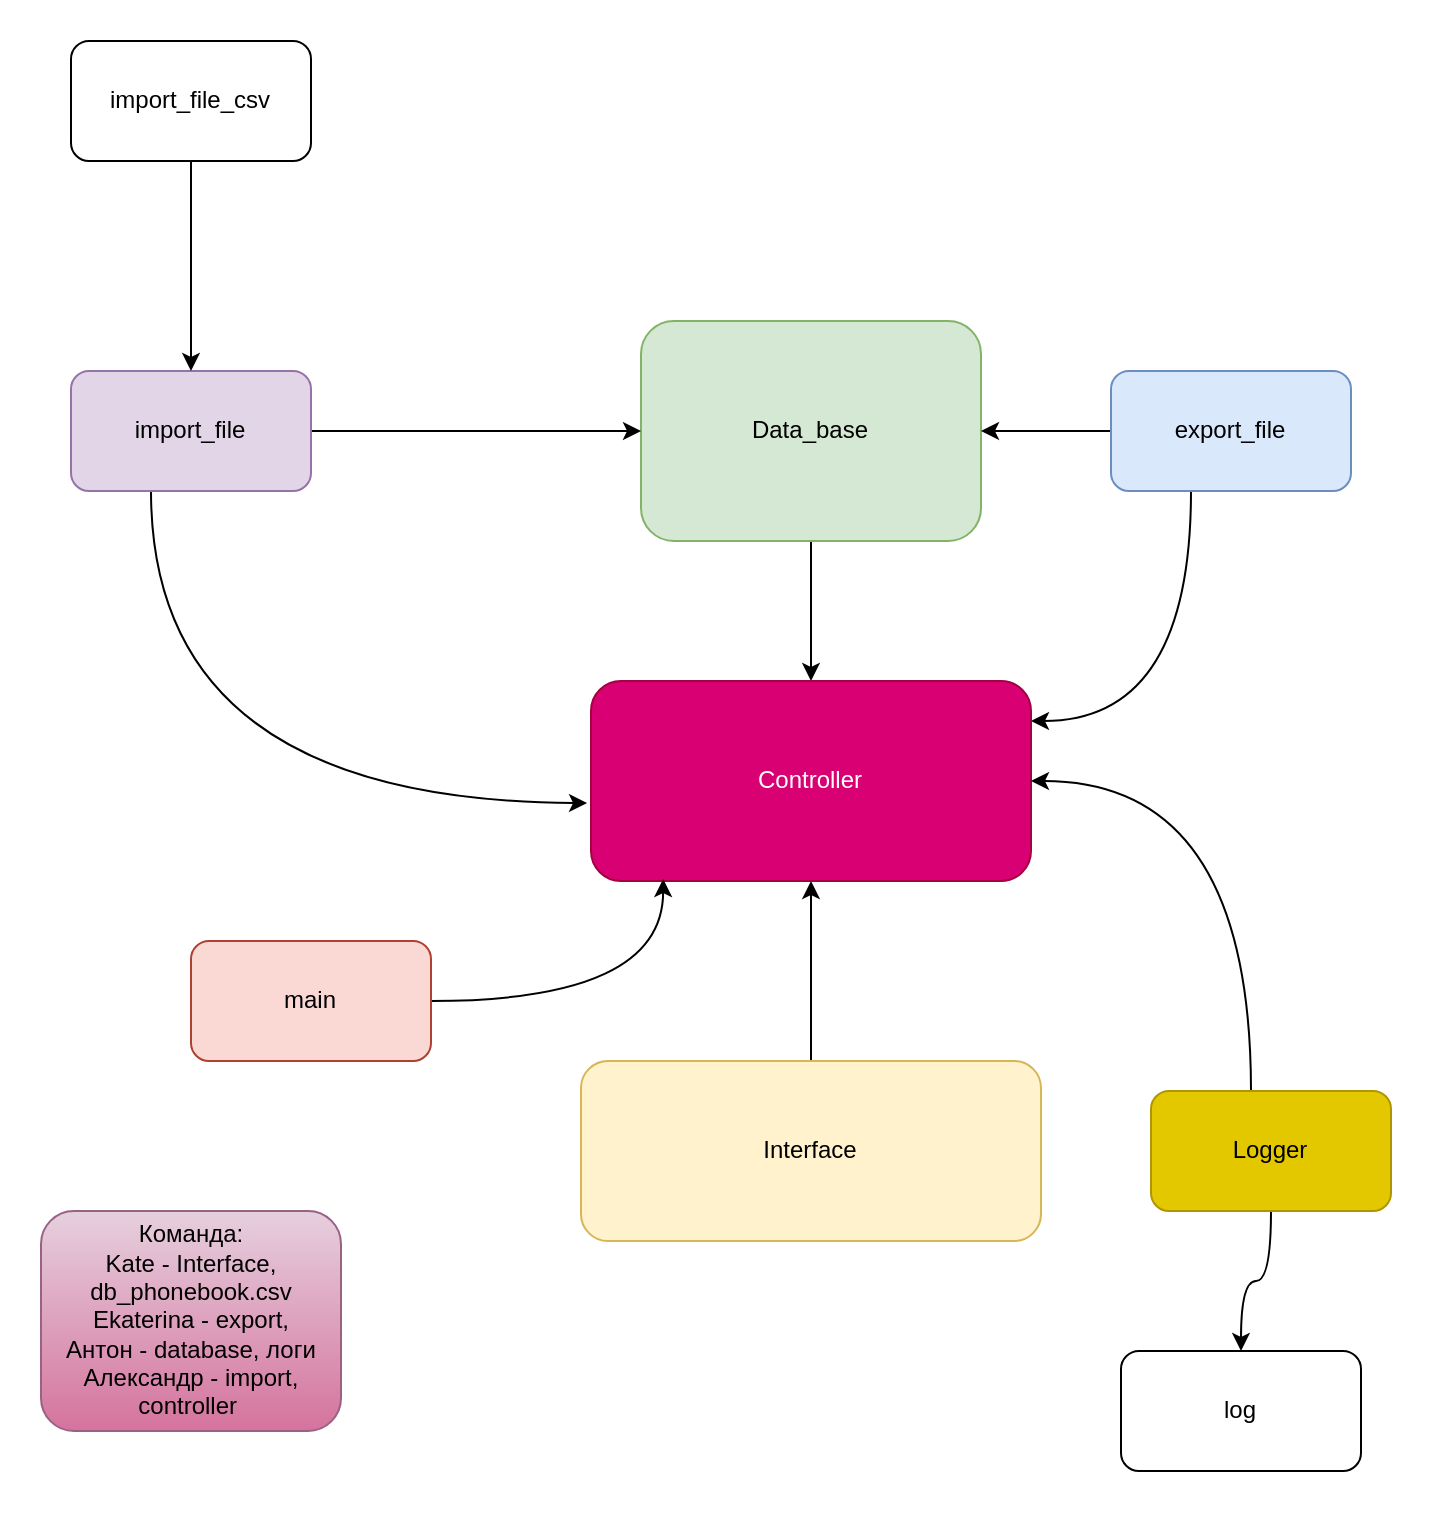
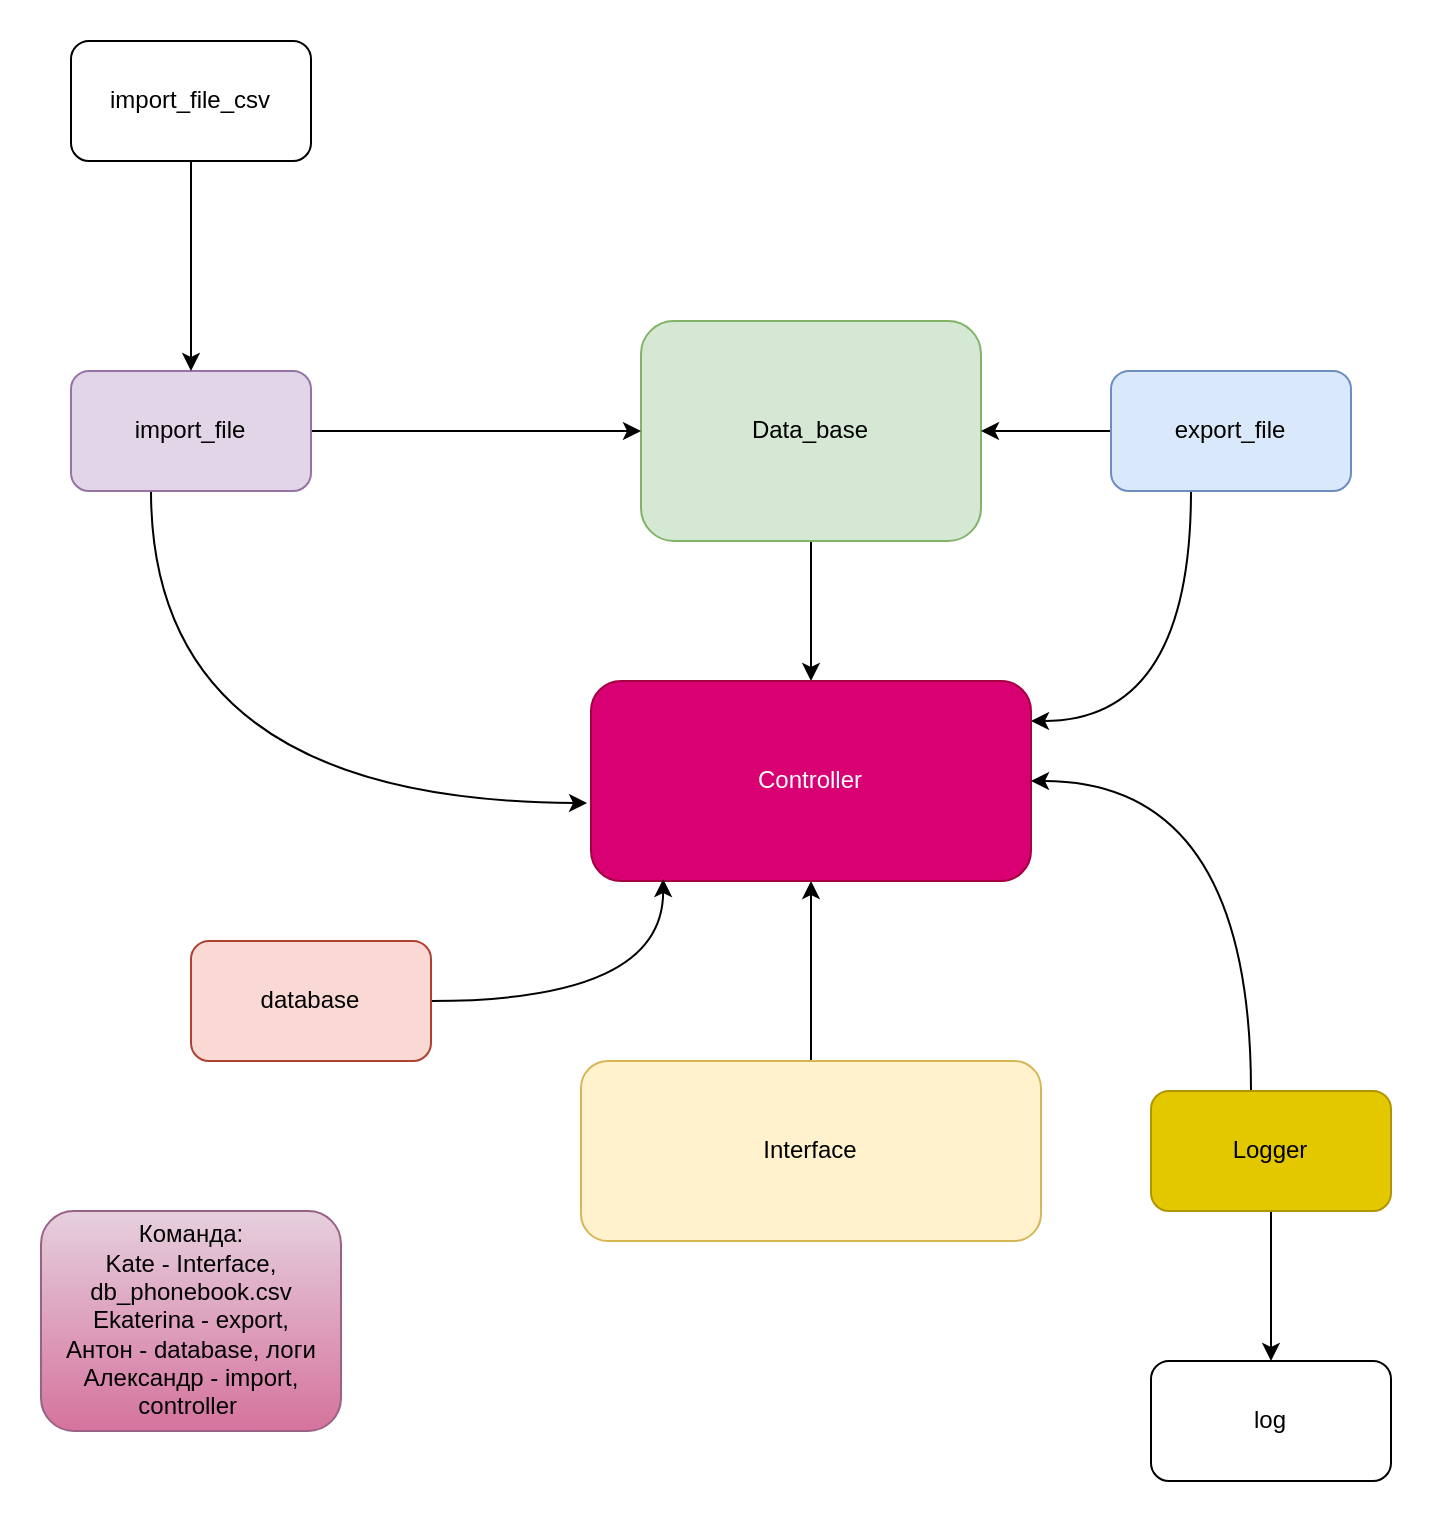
(311, 1001) -> (311, 1001)
(1241, 1411) -> (1271, 1421)
